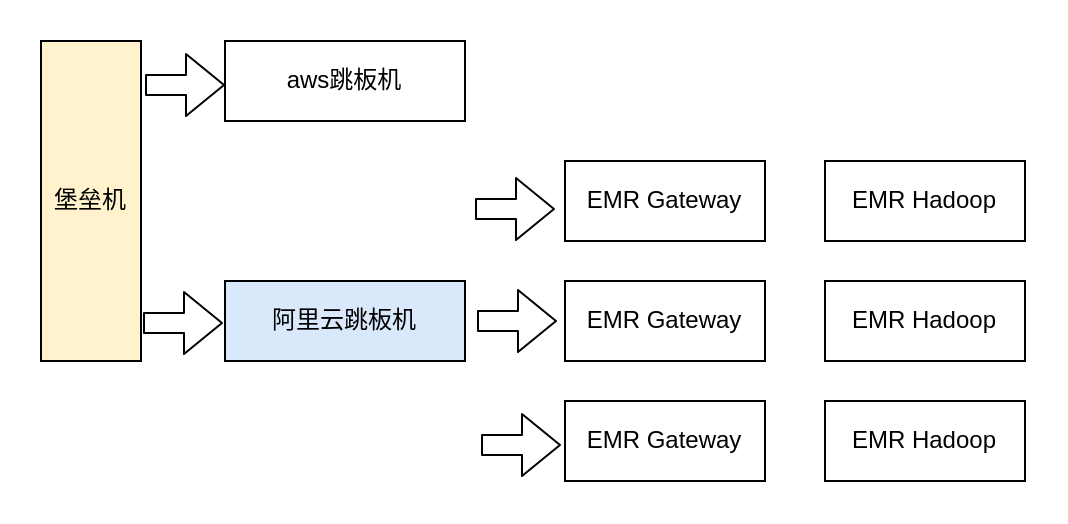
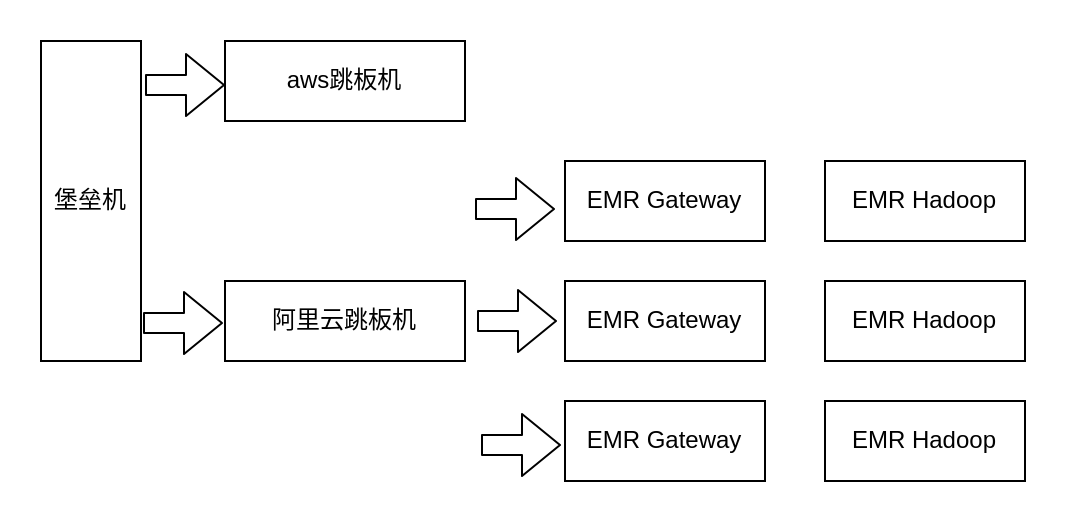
(91, 201) -> (91, 201)
(345, 321) -> (345, 321)
